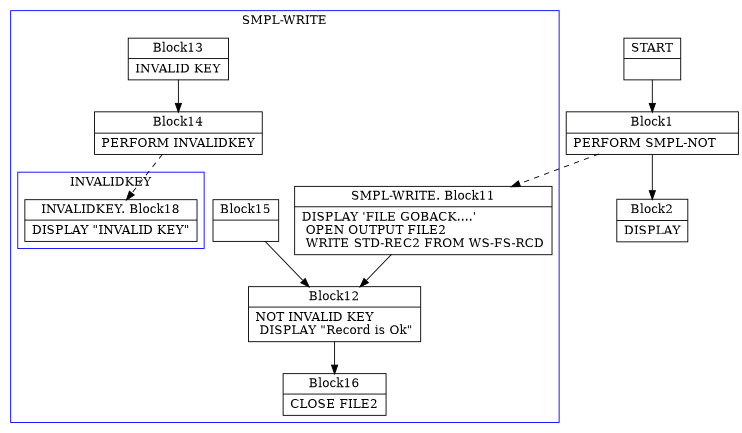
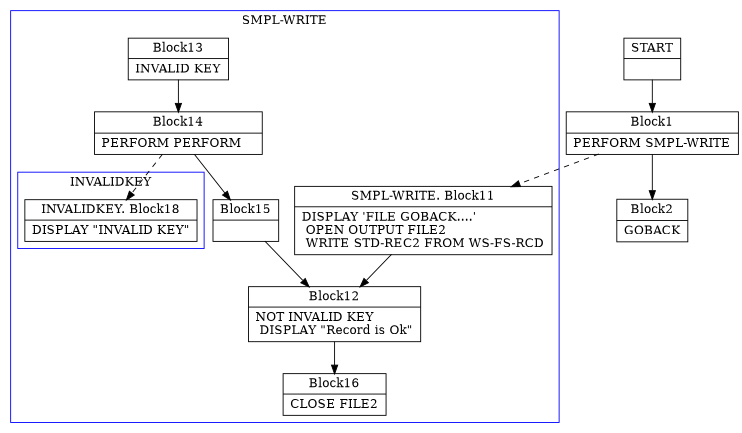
(178, 143) -> (172, 143)
(645, 143) -> (652, 143)
none -> (210, 174)
(652, 231) -> (652, 231)
